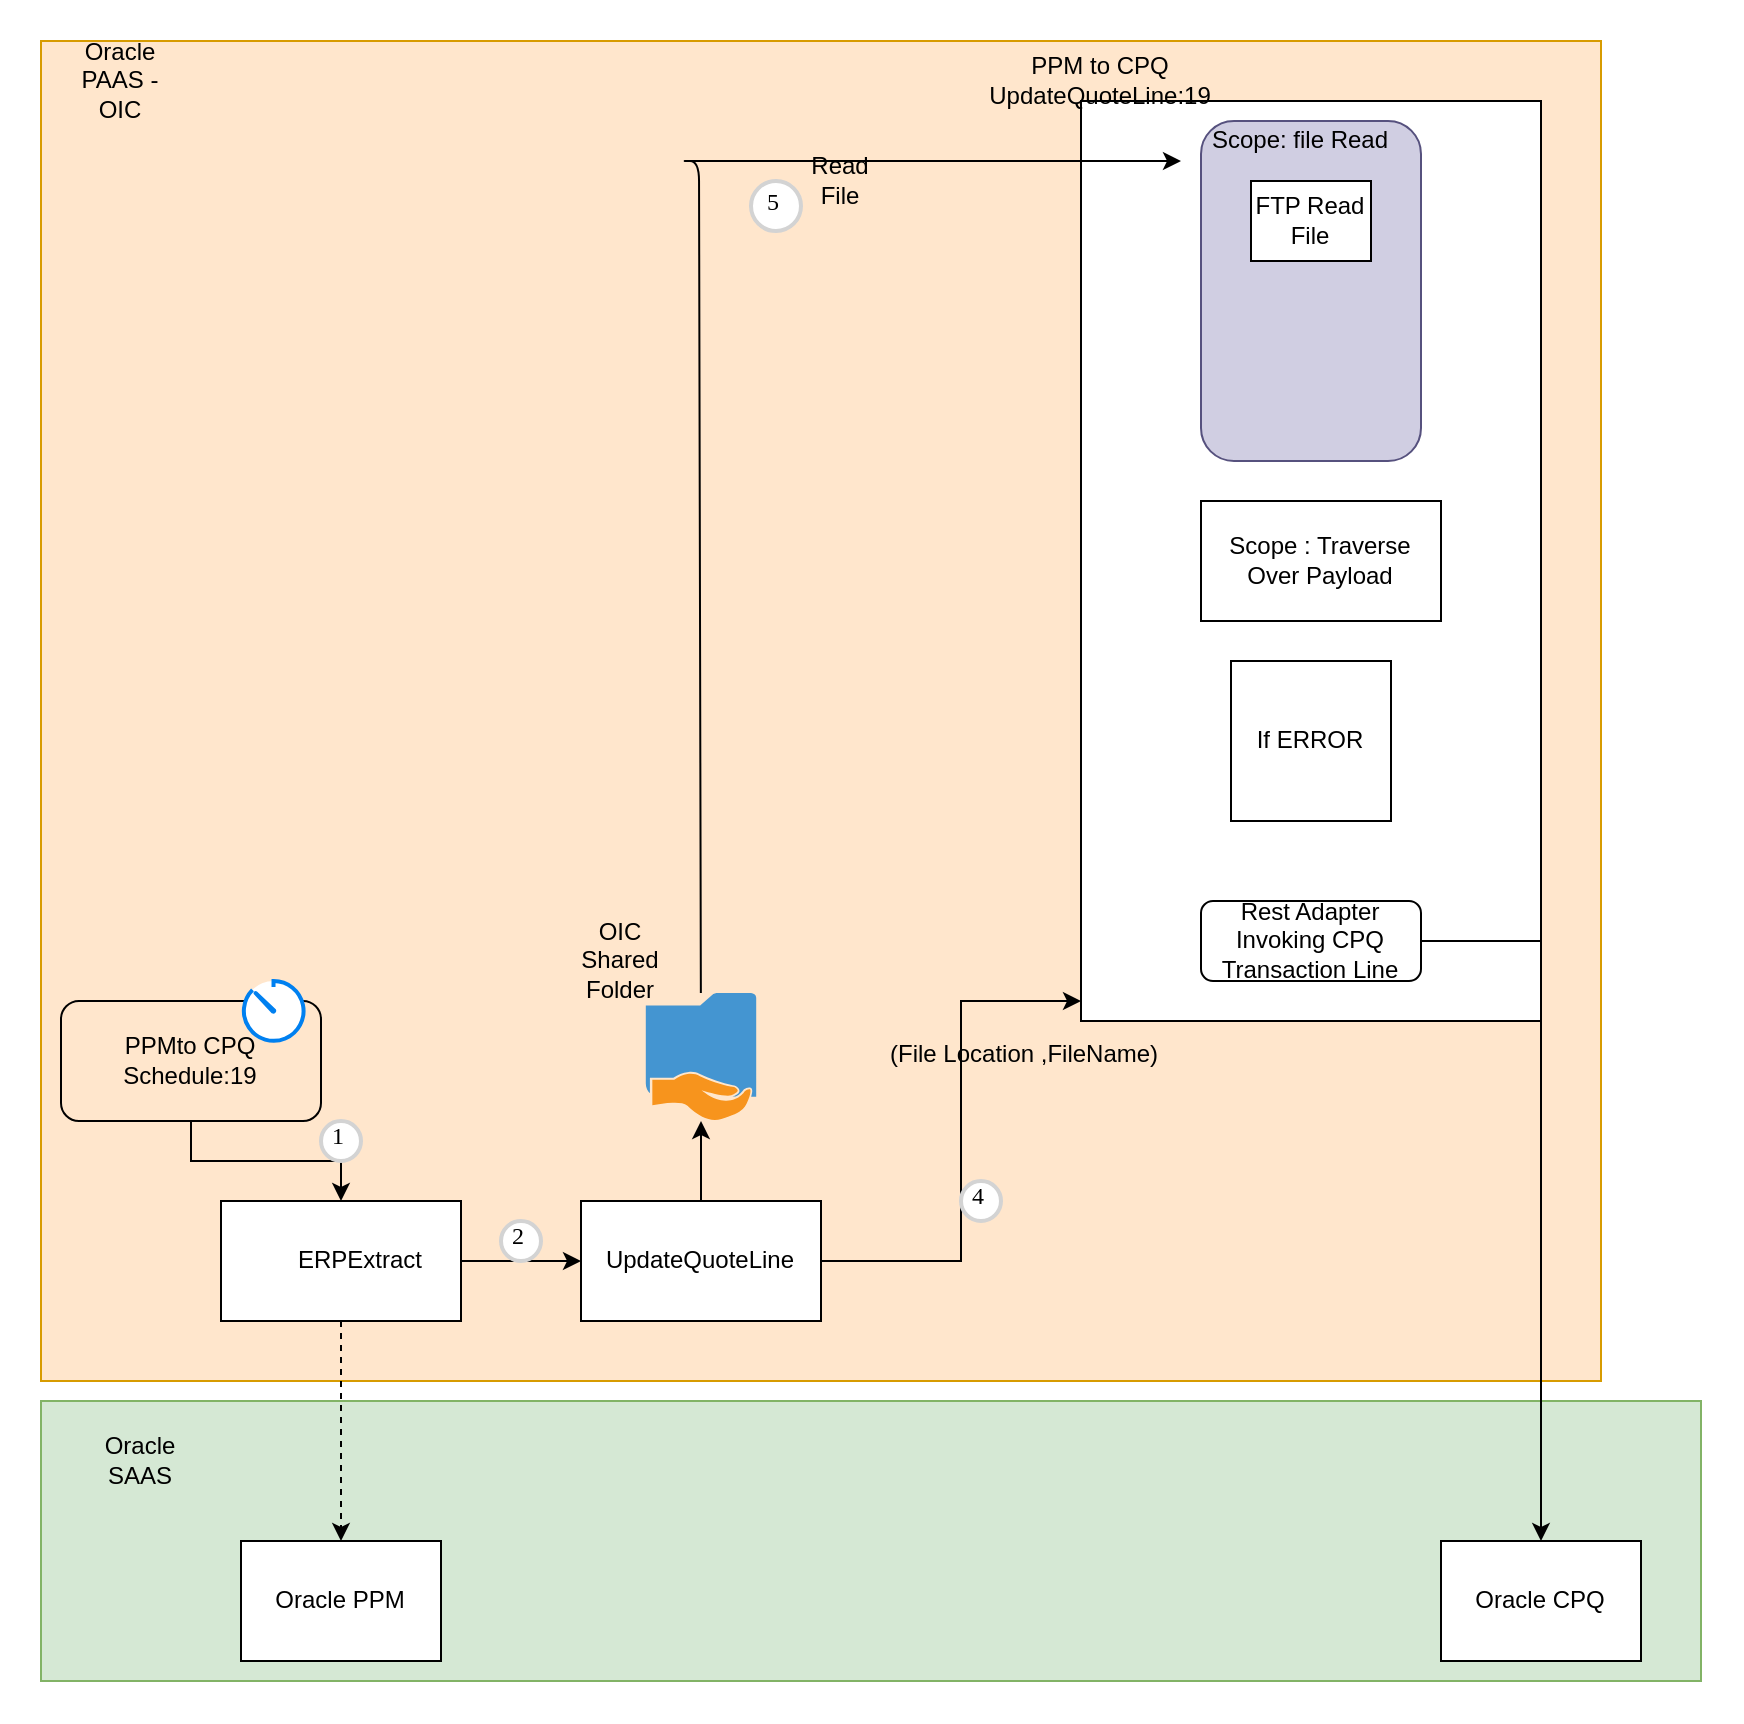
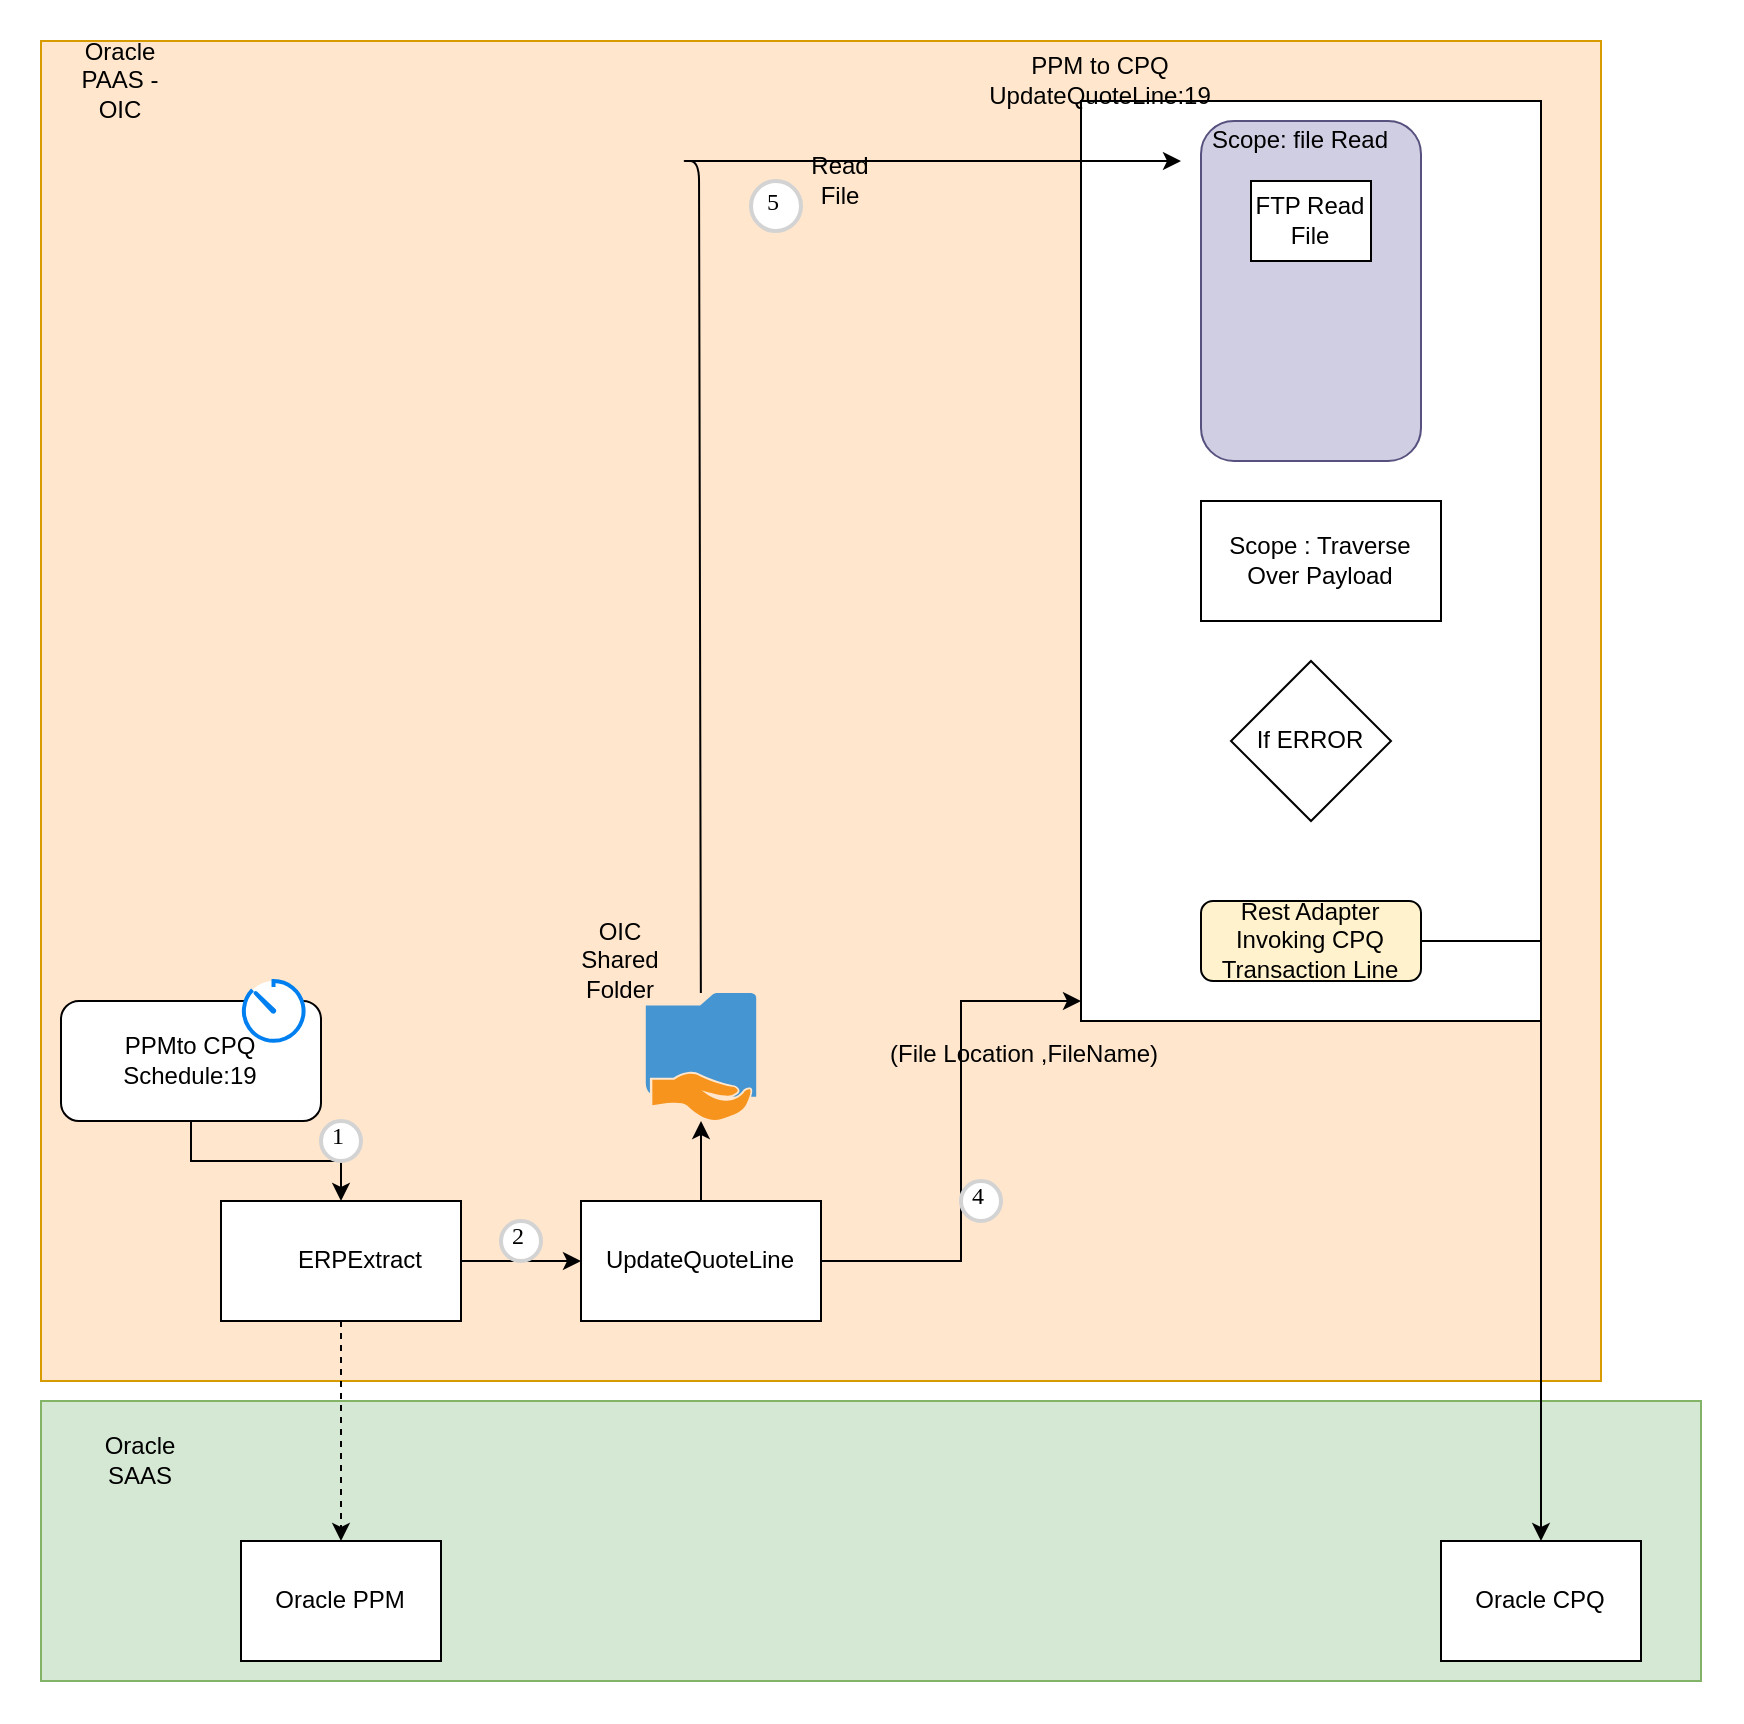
(1311, 741) -> (1311, 741)
(1311, 941) -> (1311, 941)
(191, 1061) -> (191, 1061)
